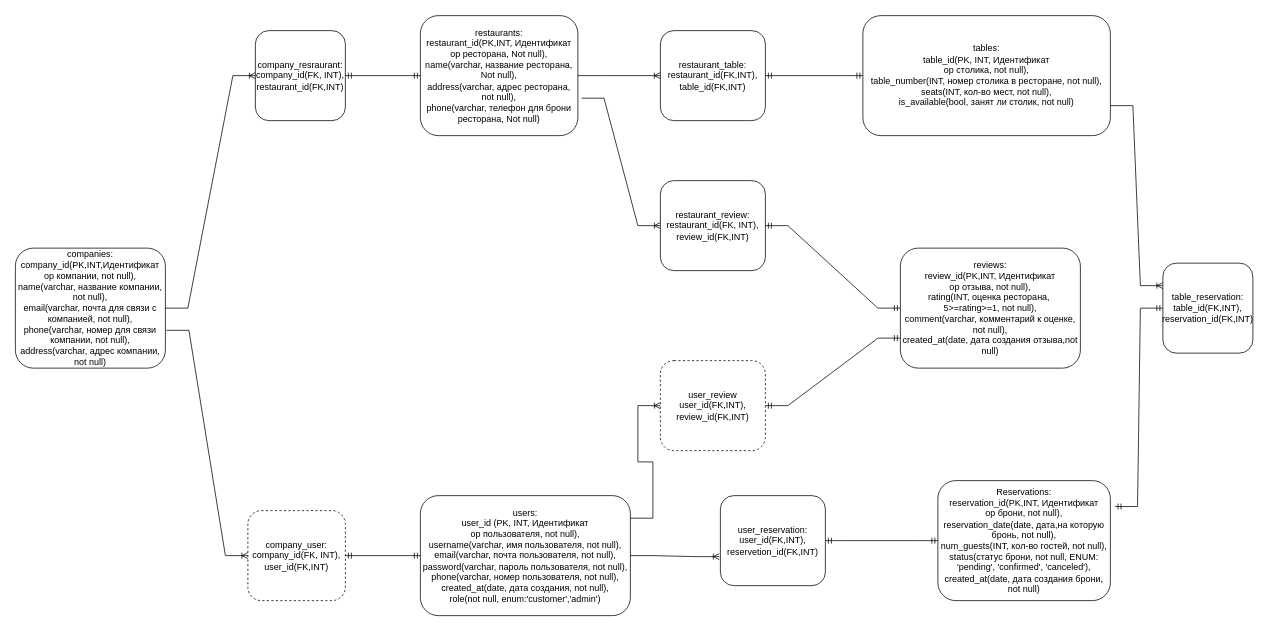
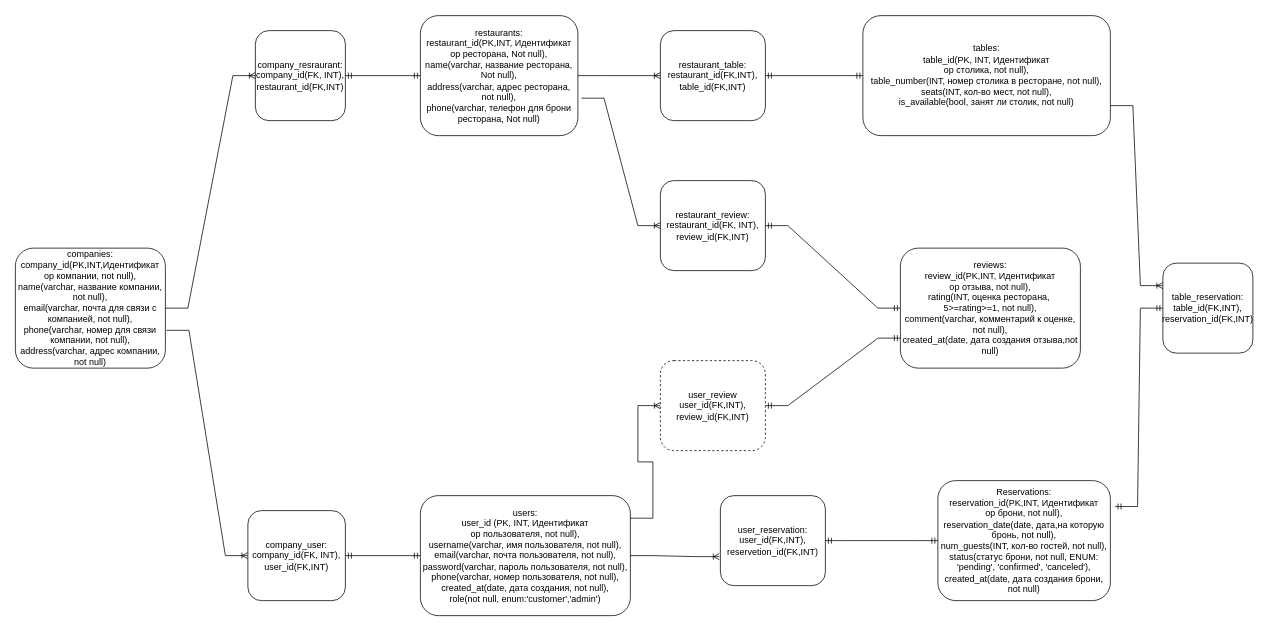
(297, 555) -> (297, 555)
